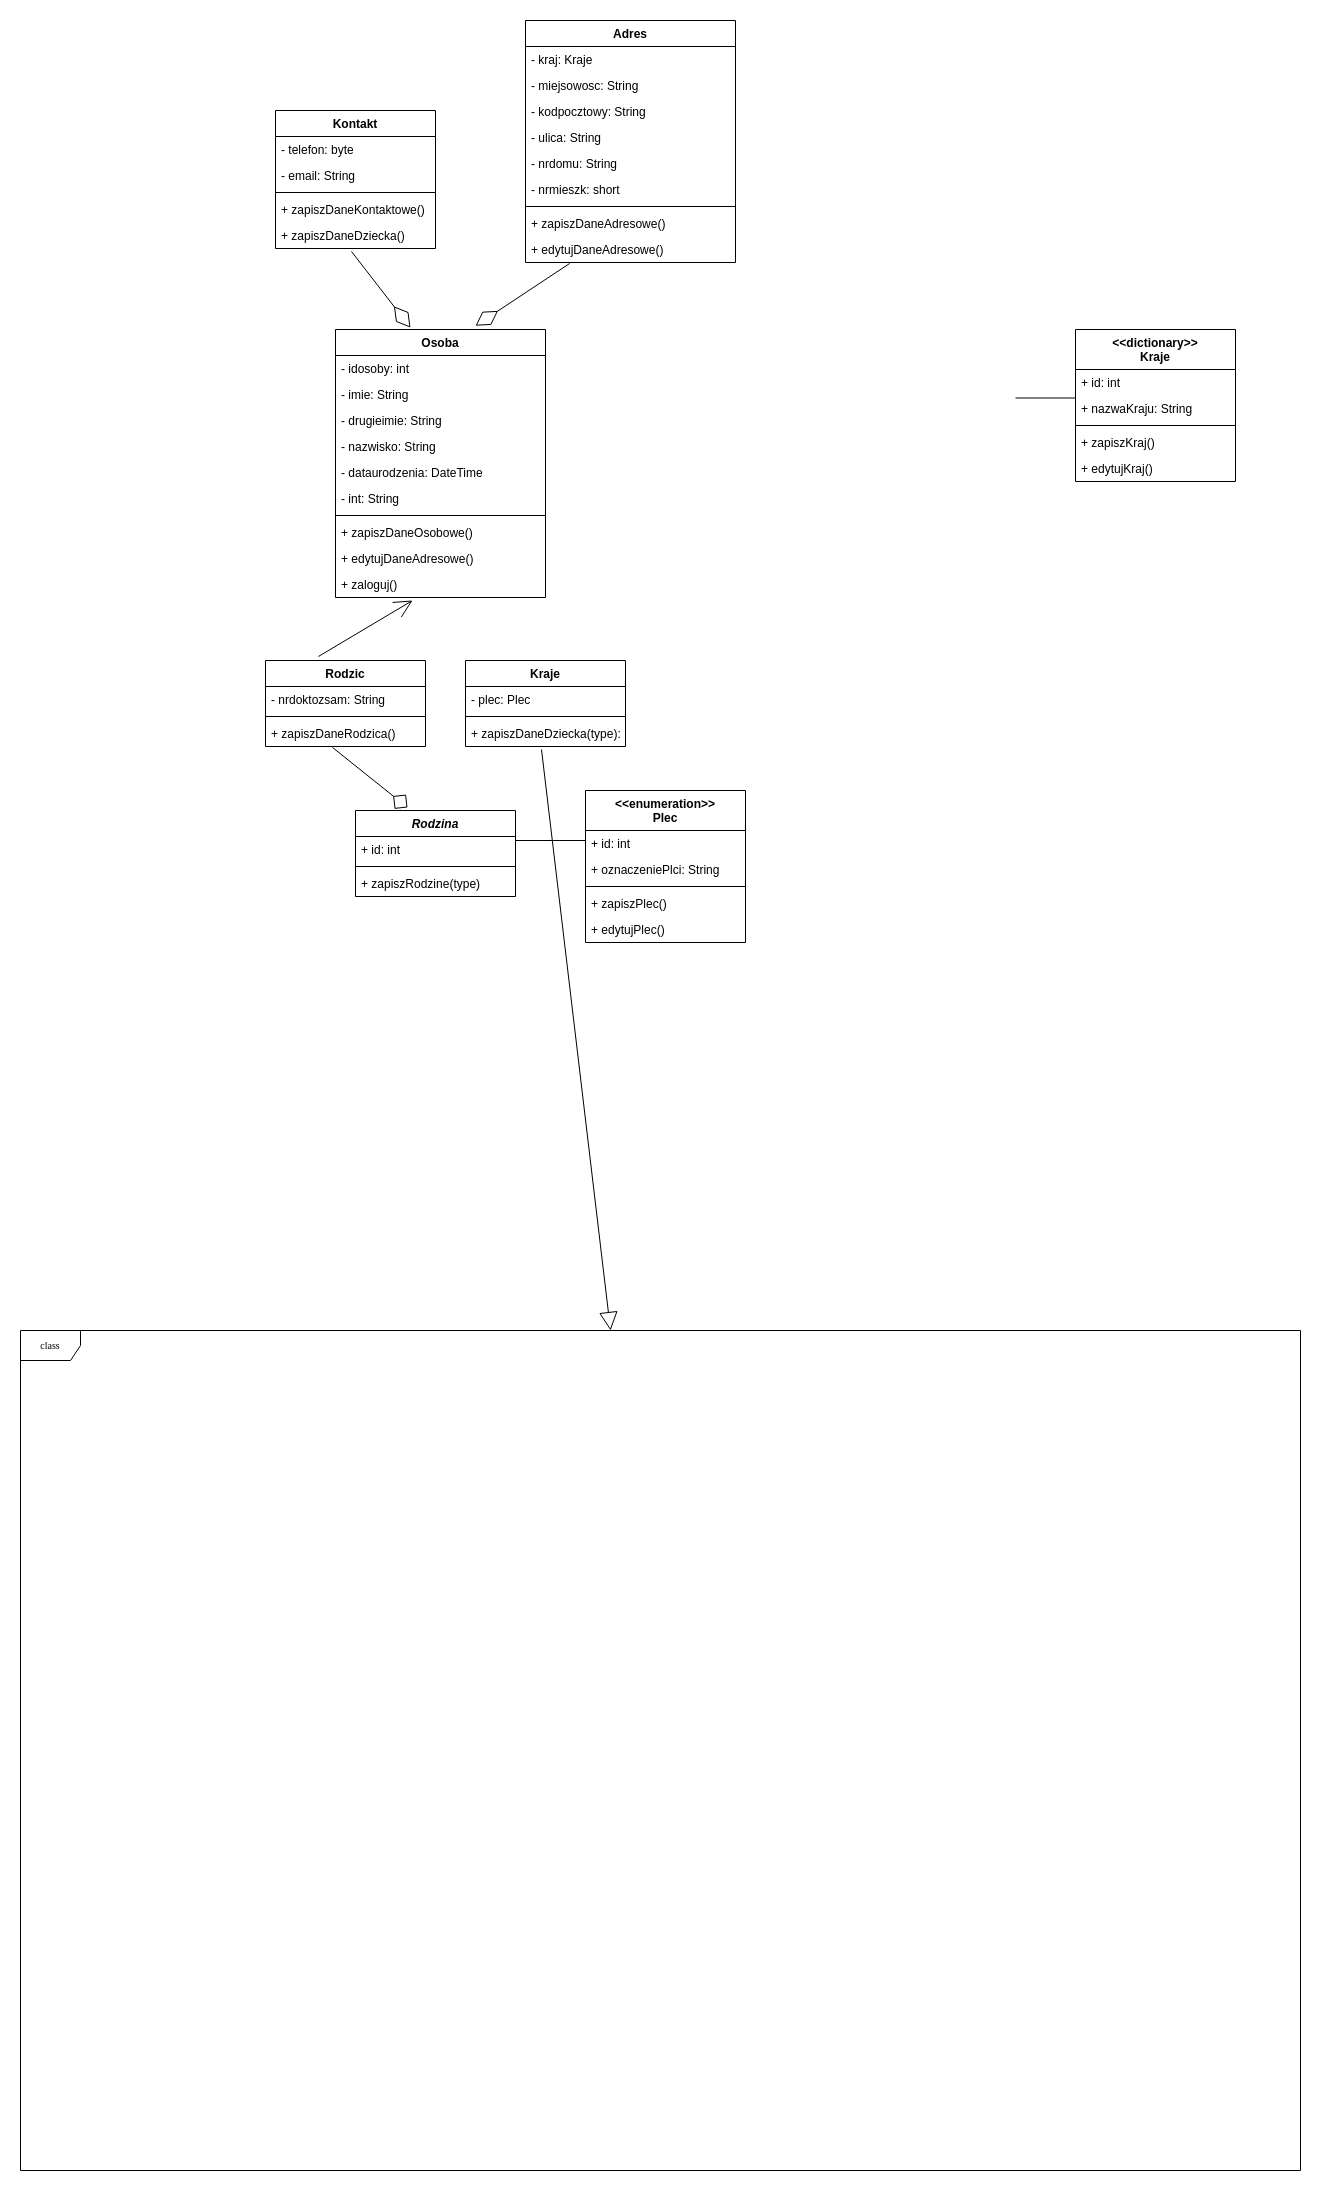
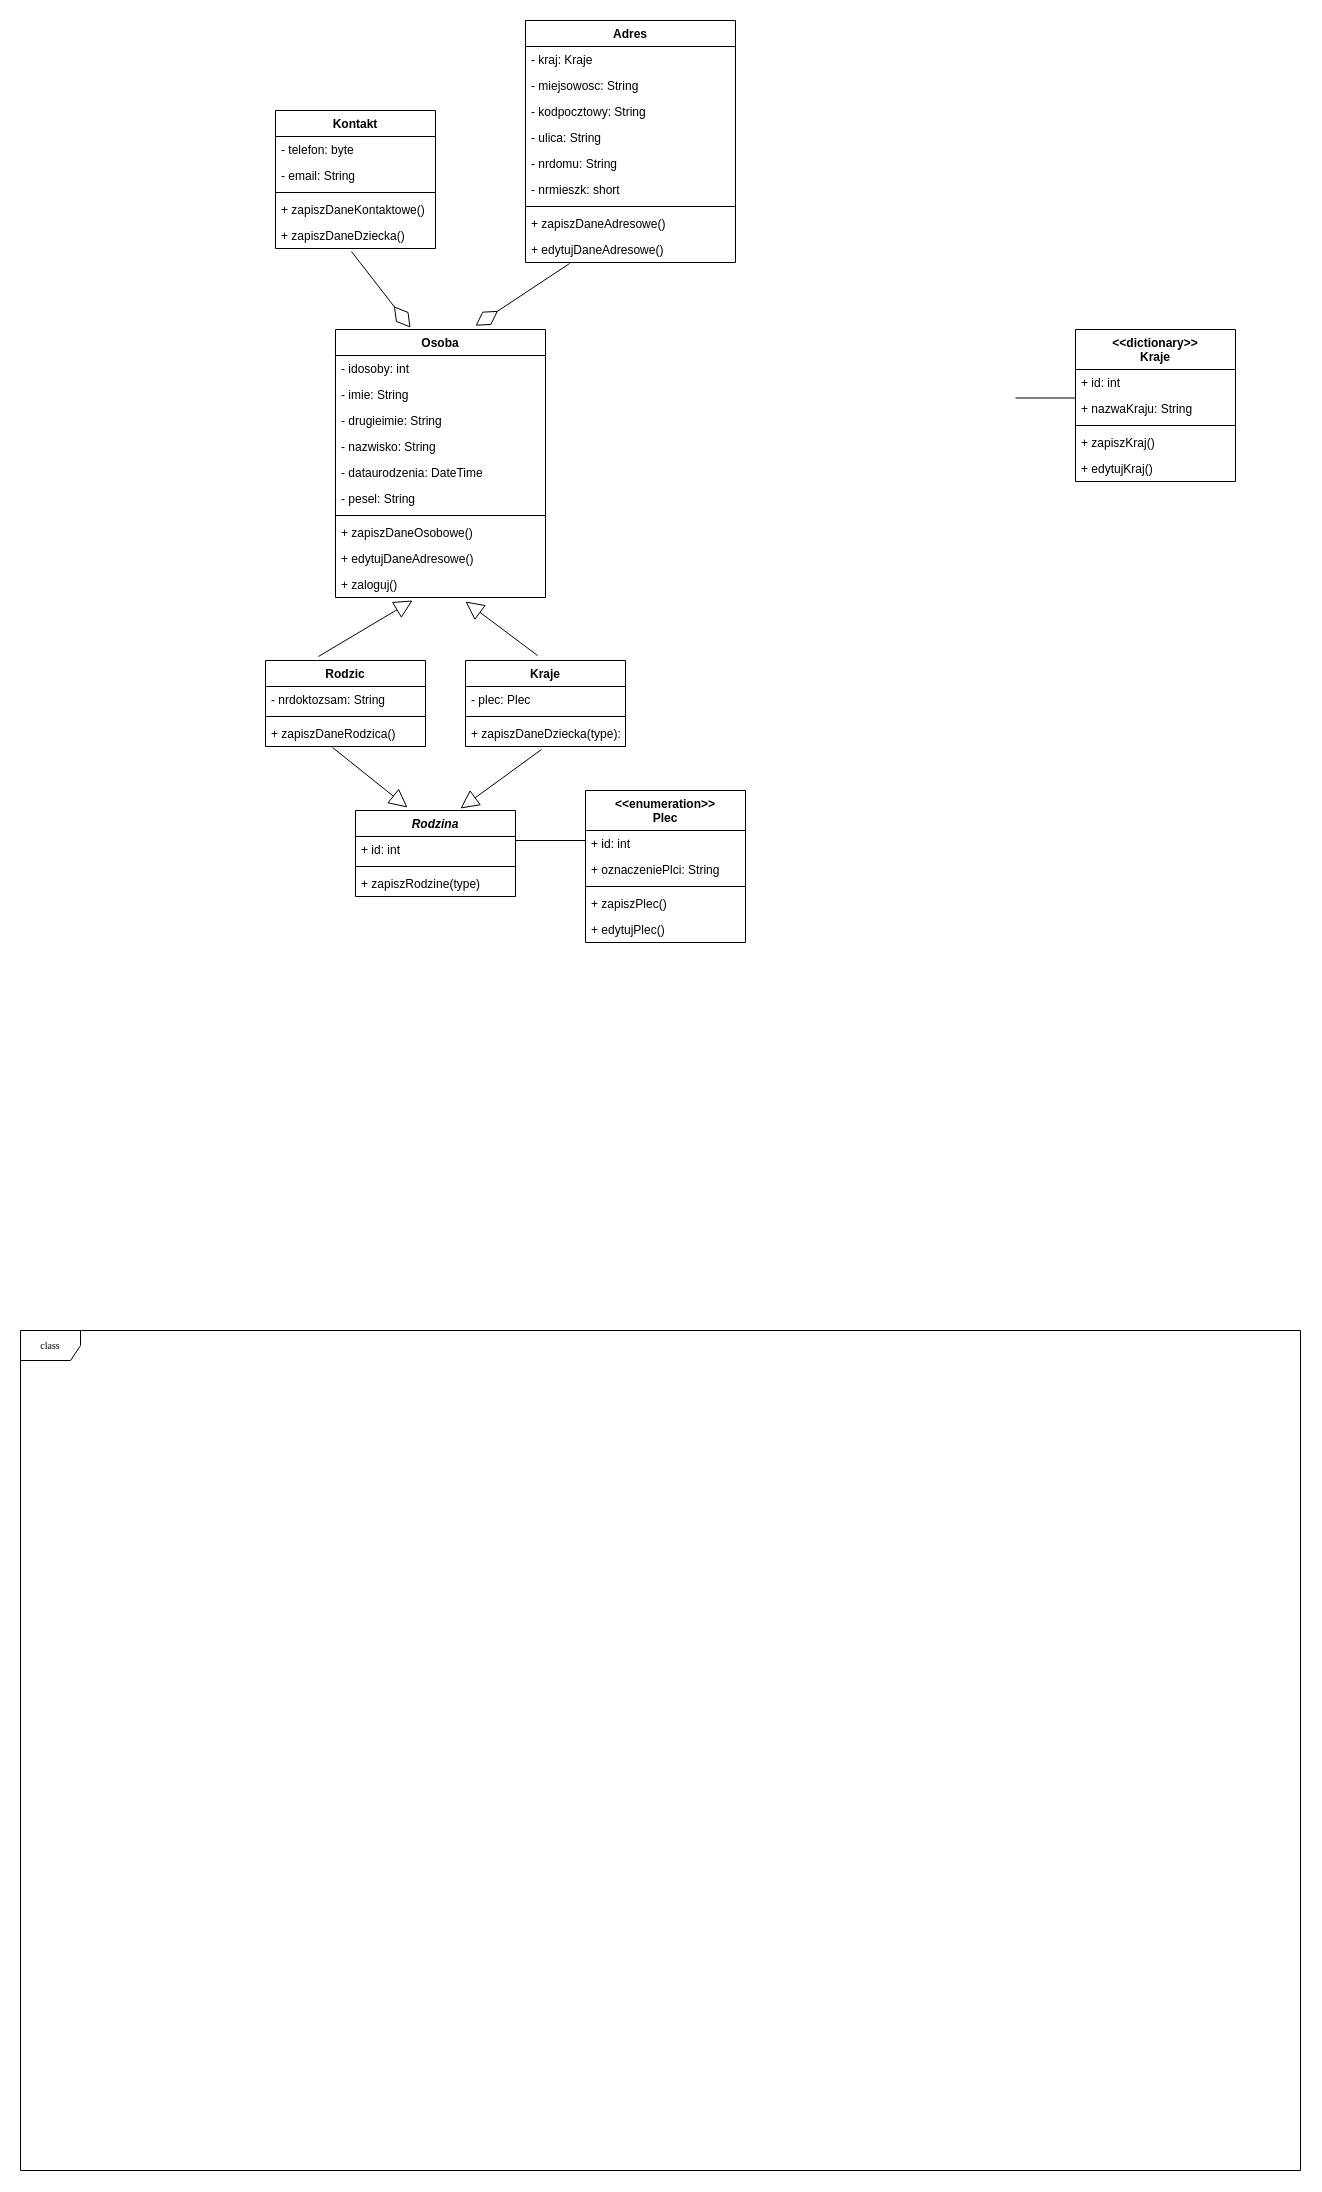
(377, 499) -> (384, 499)
(403, 606) -> (396, 610)
none -> (509, 634)
(392, 795) -> (393, 796)
(575, 1031) -> (508, 774)
